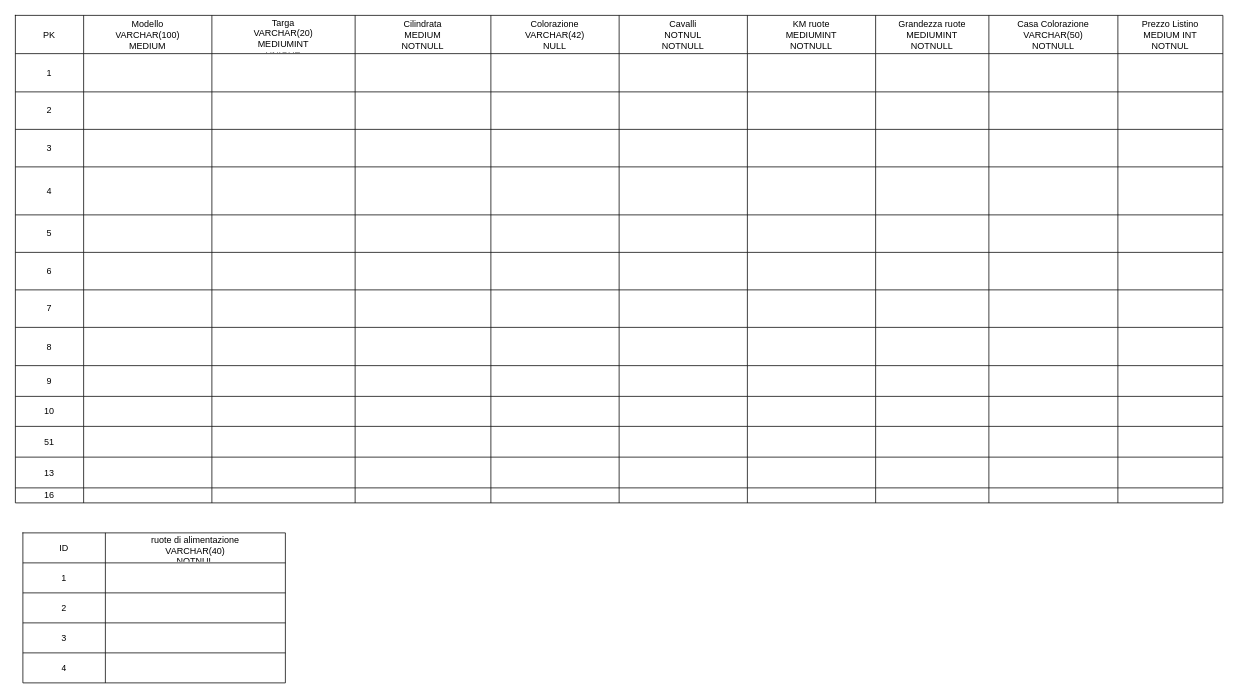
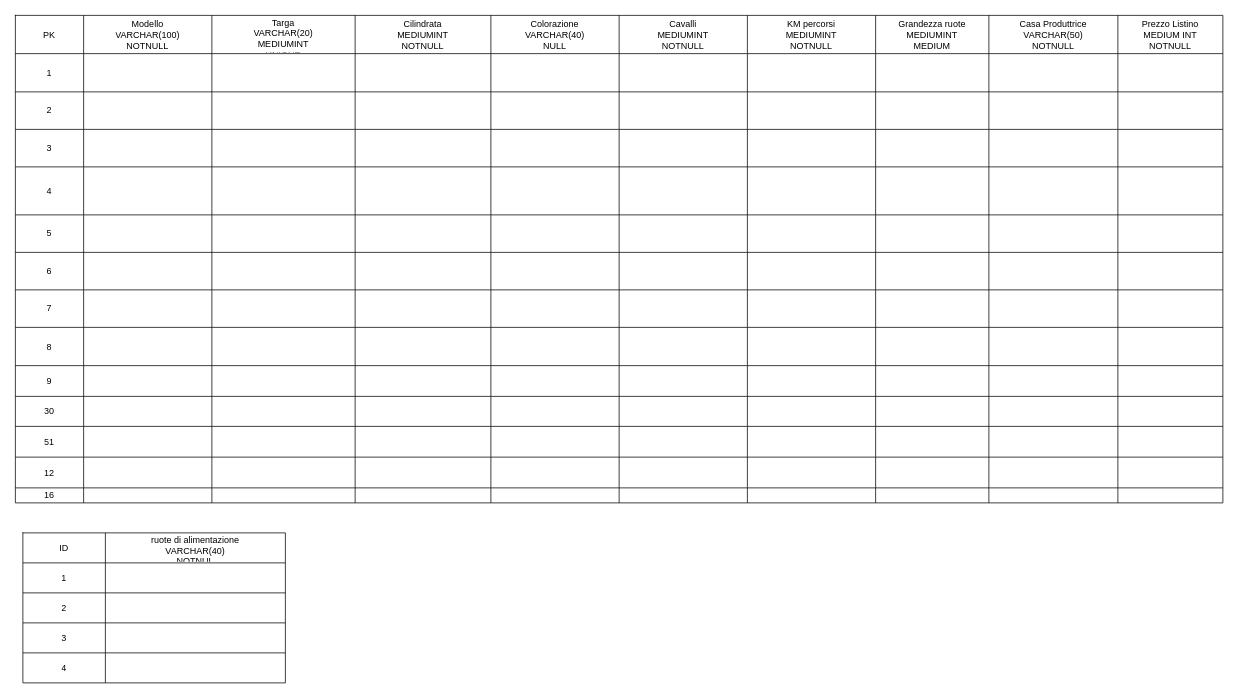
(148, 35) -> (148, 35)
(423, 35) -> (423, 35)
(555, 35) -> (555, 35)
(683, 35) -> (683, 35)
(812, 35) -> (812, 35)
(932, 35) -> (932, 35)
(1053, 35) -> (1053, 35)
(1170, 35) -> (1170, 35)
(50, 411) -> (50, 411)
(50, 473) -> (50, 473)
